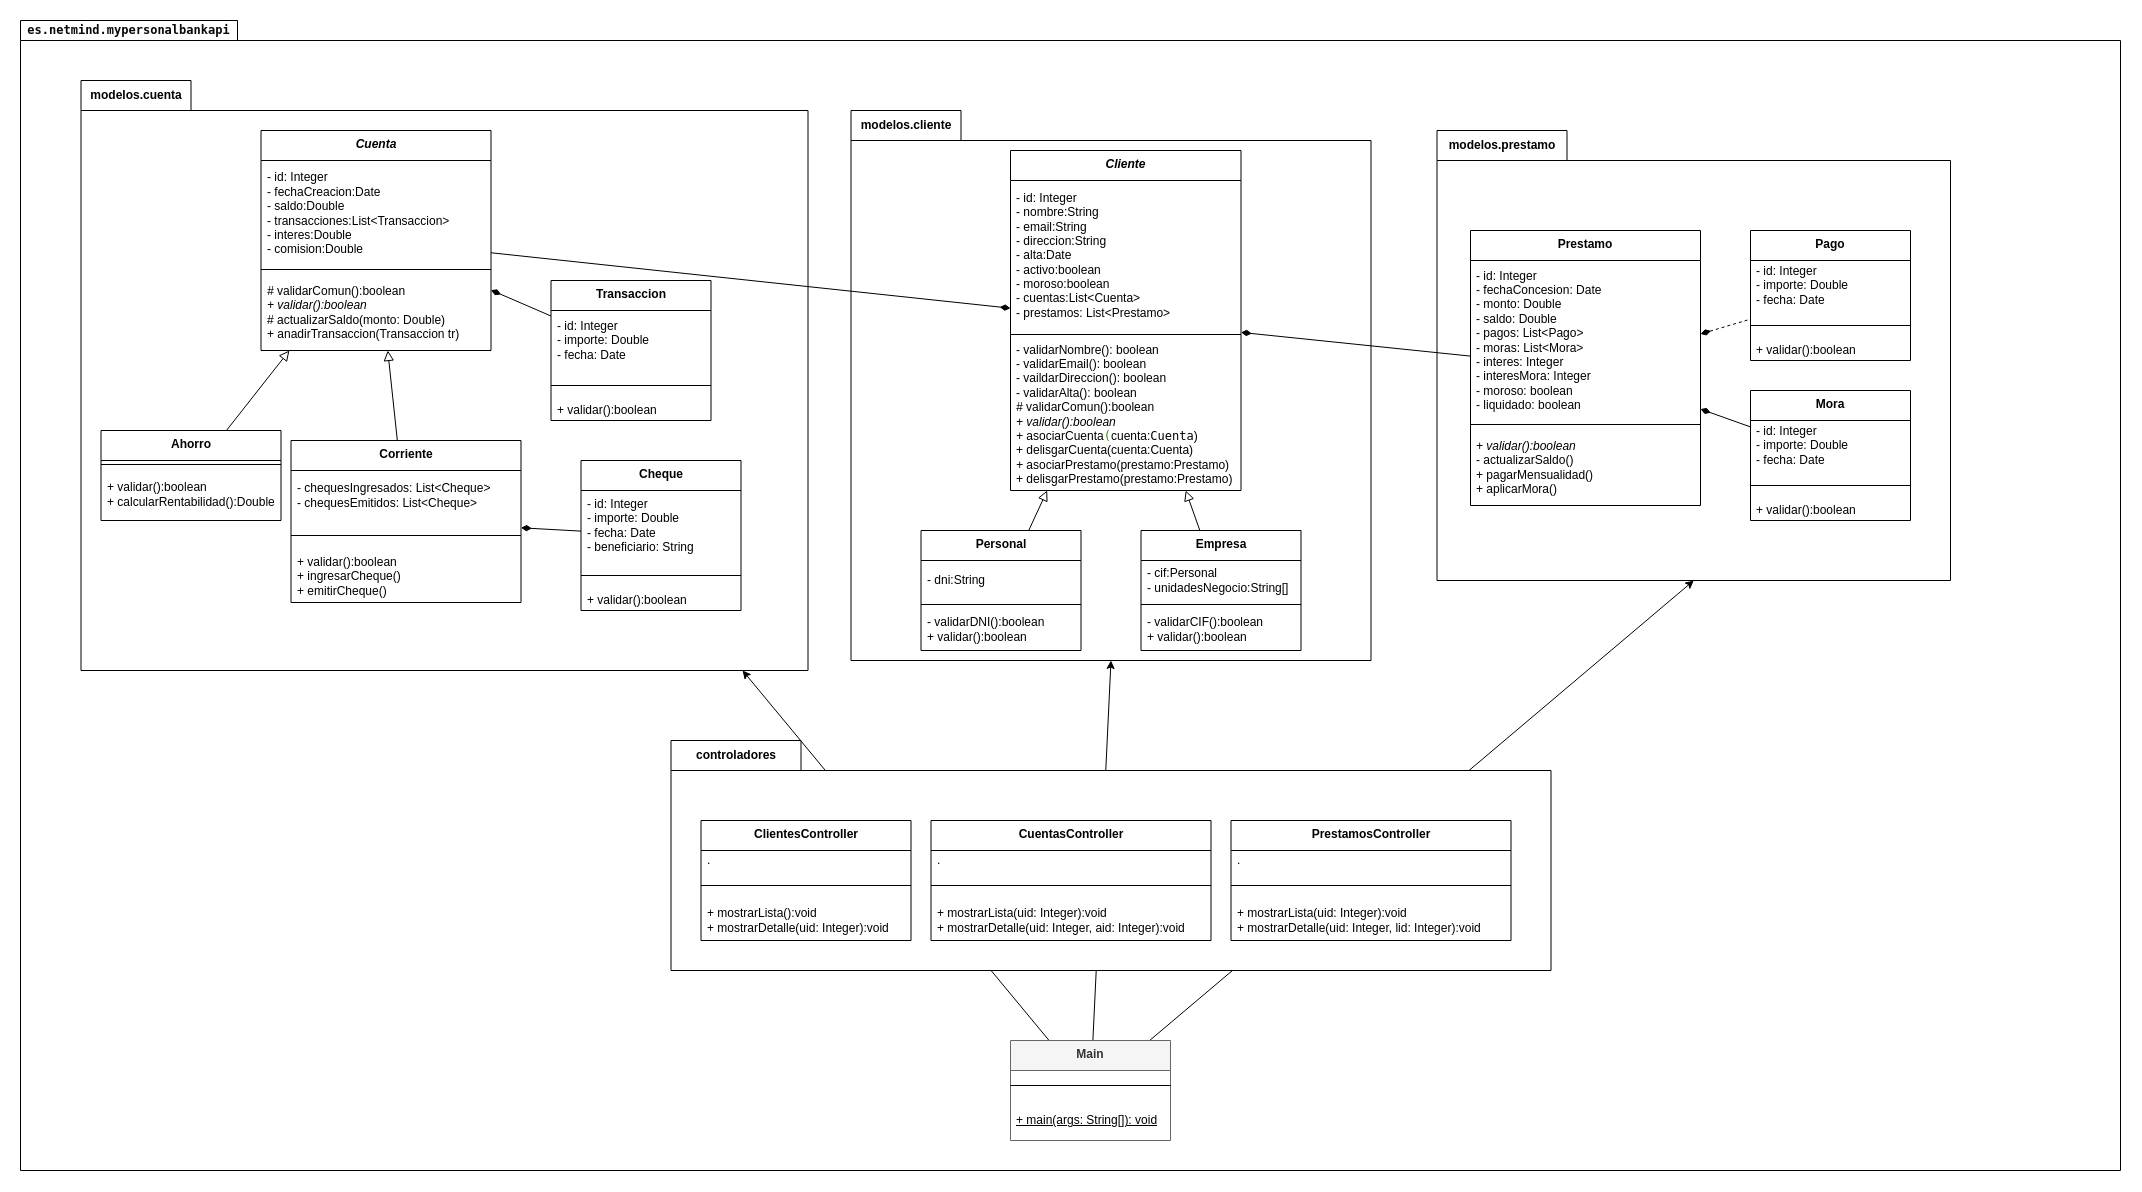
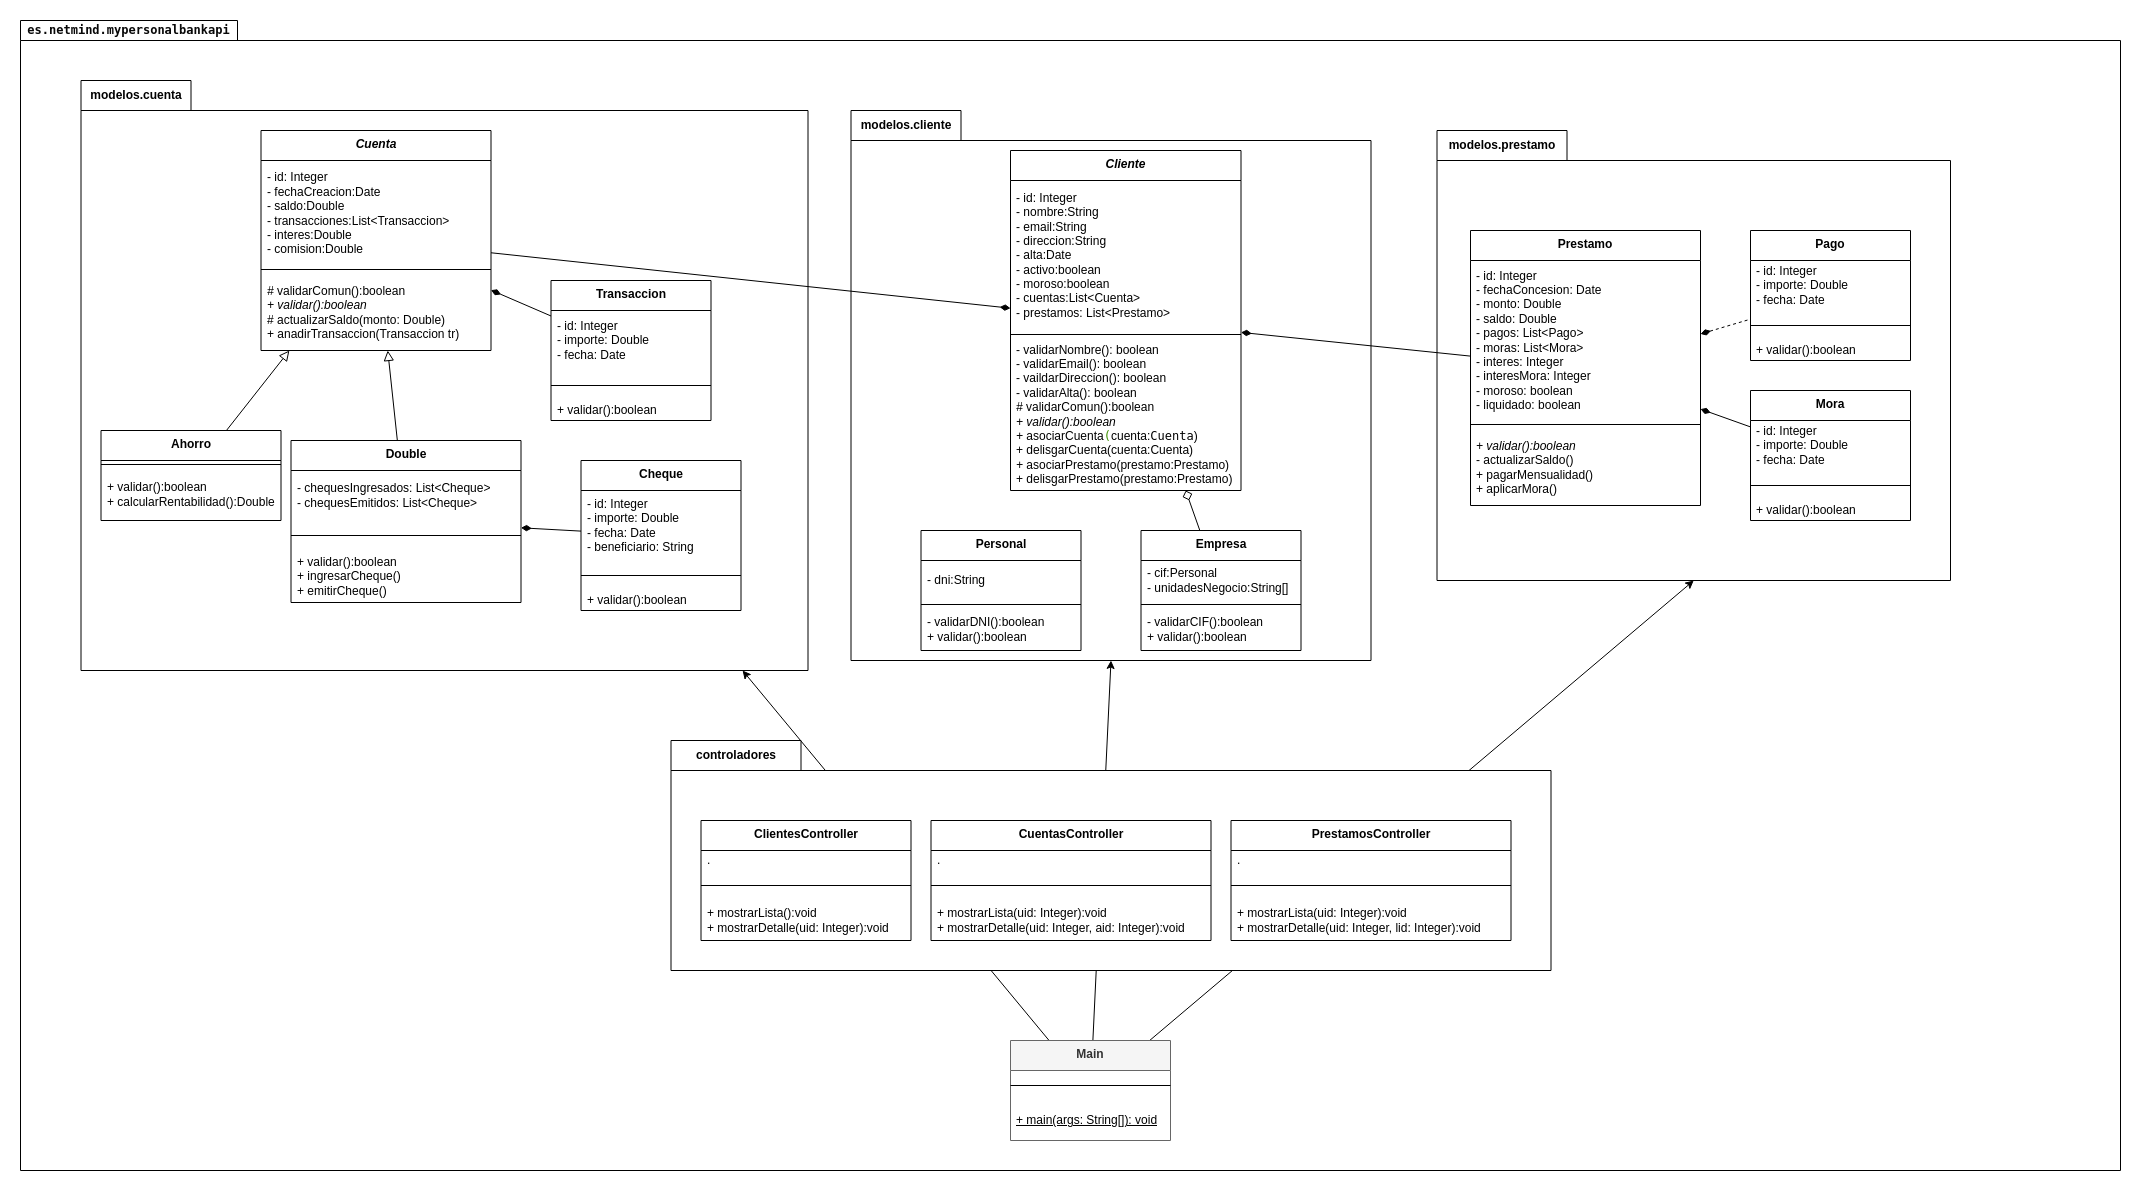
(407, 455) -> (407, 455)
(1189, 501) -> (1189, 501)
(1036, 516) -> none
